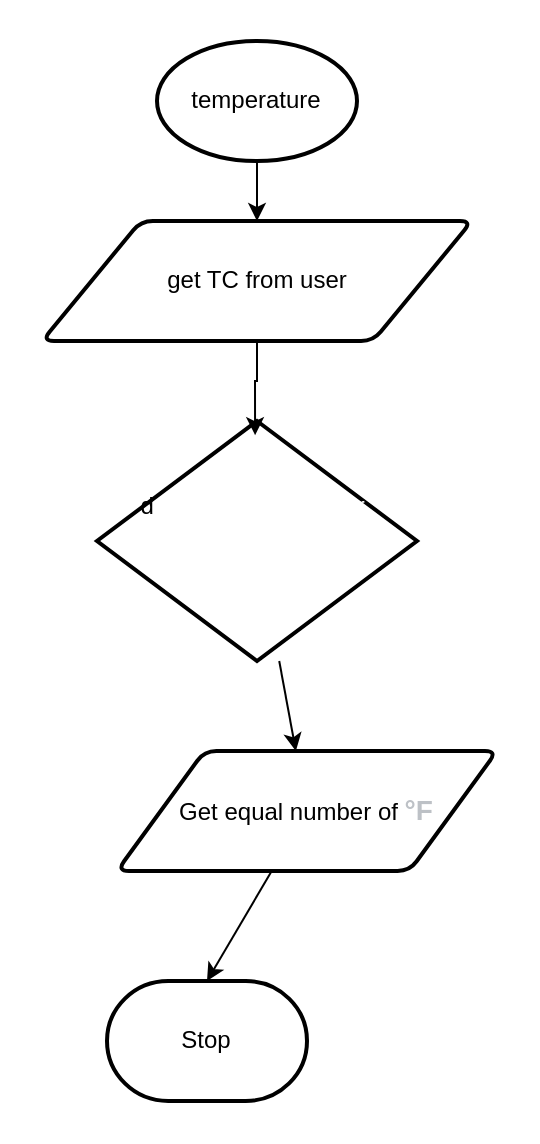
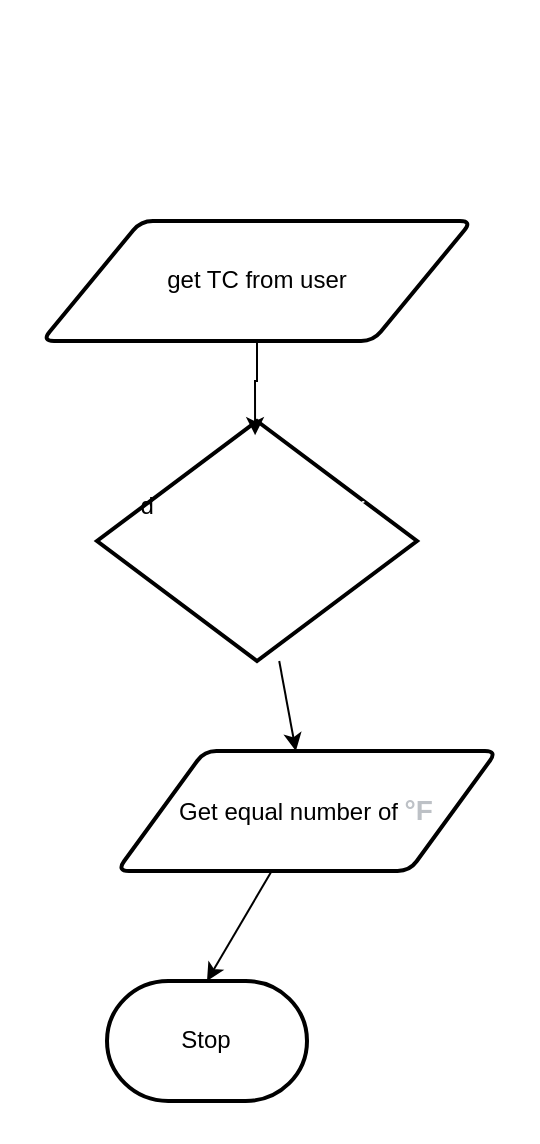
(257, 101) -> none
(257, 184) -> none
